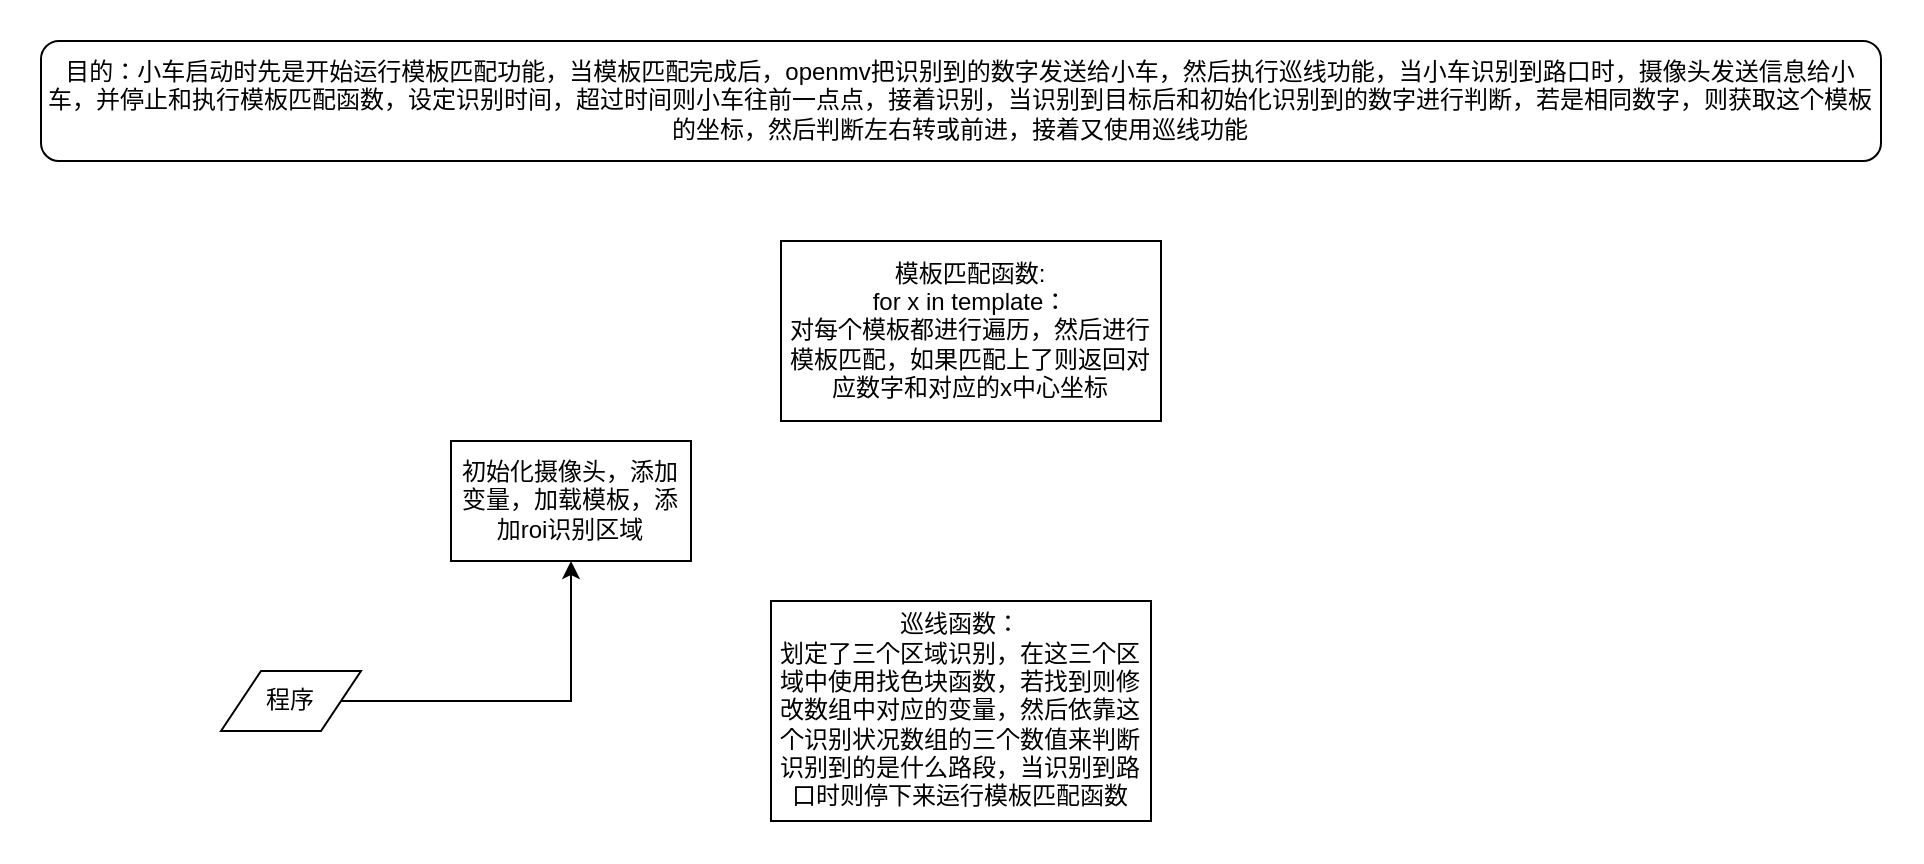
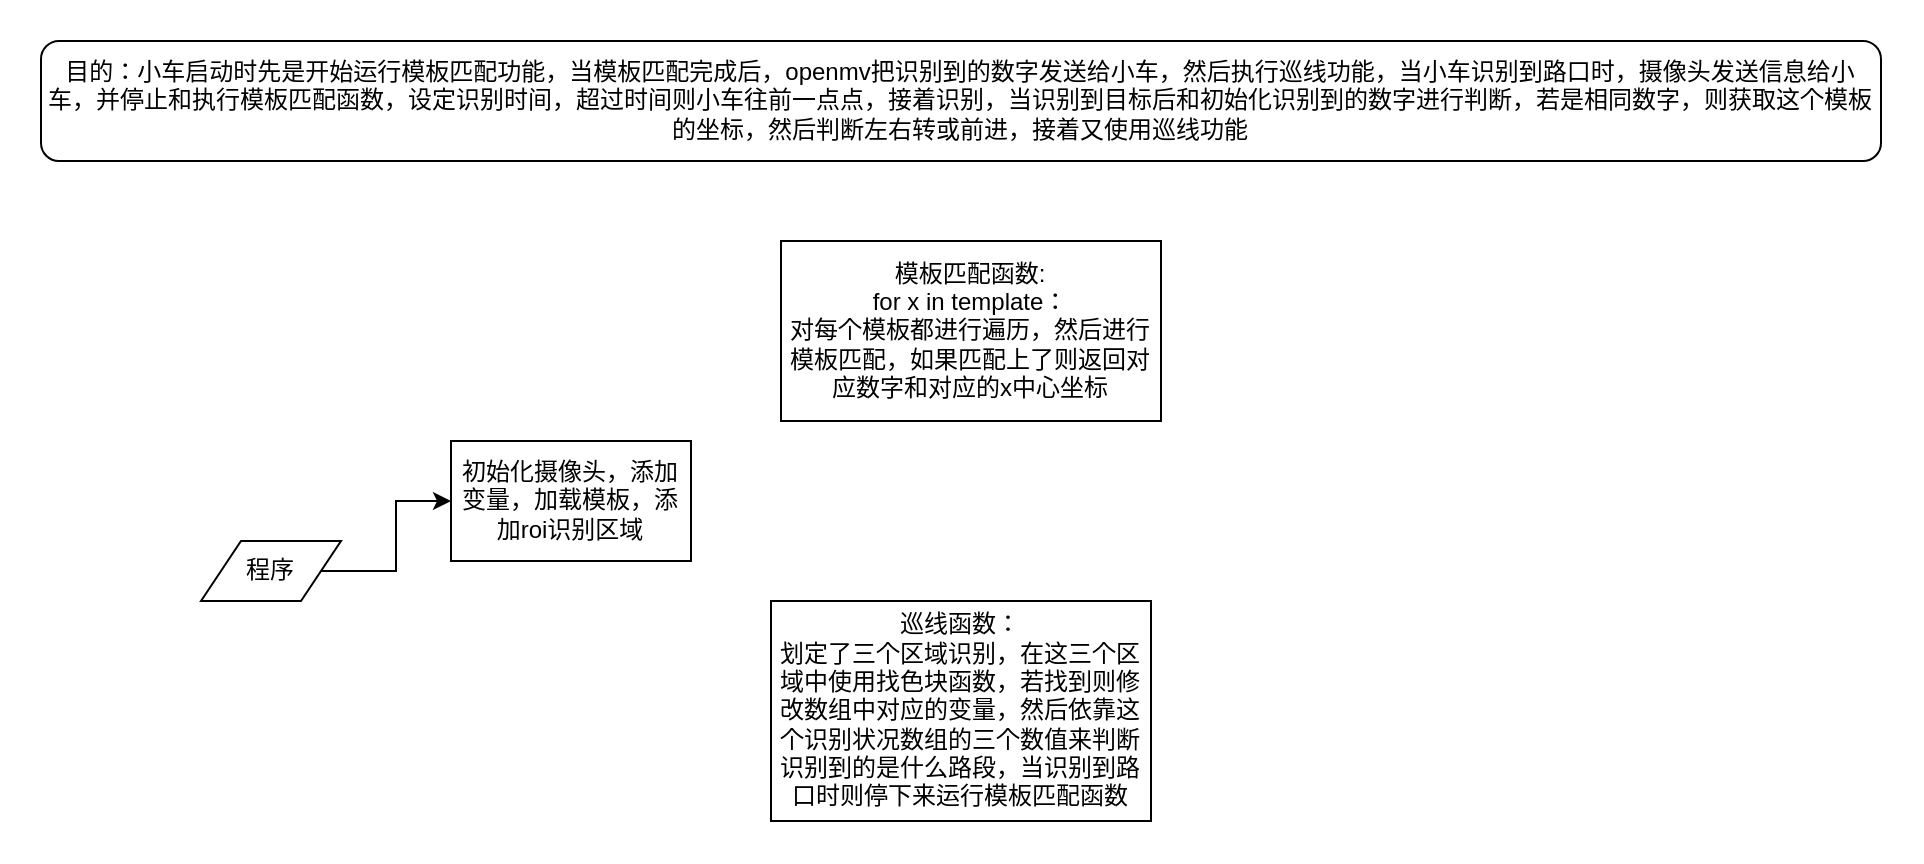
(291, 701) -> (271, 571)
